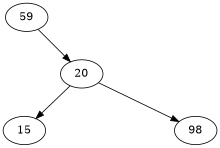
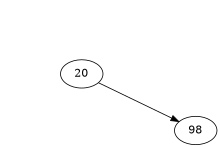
(27, 17) -> none
(24, 130) -> none
